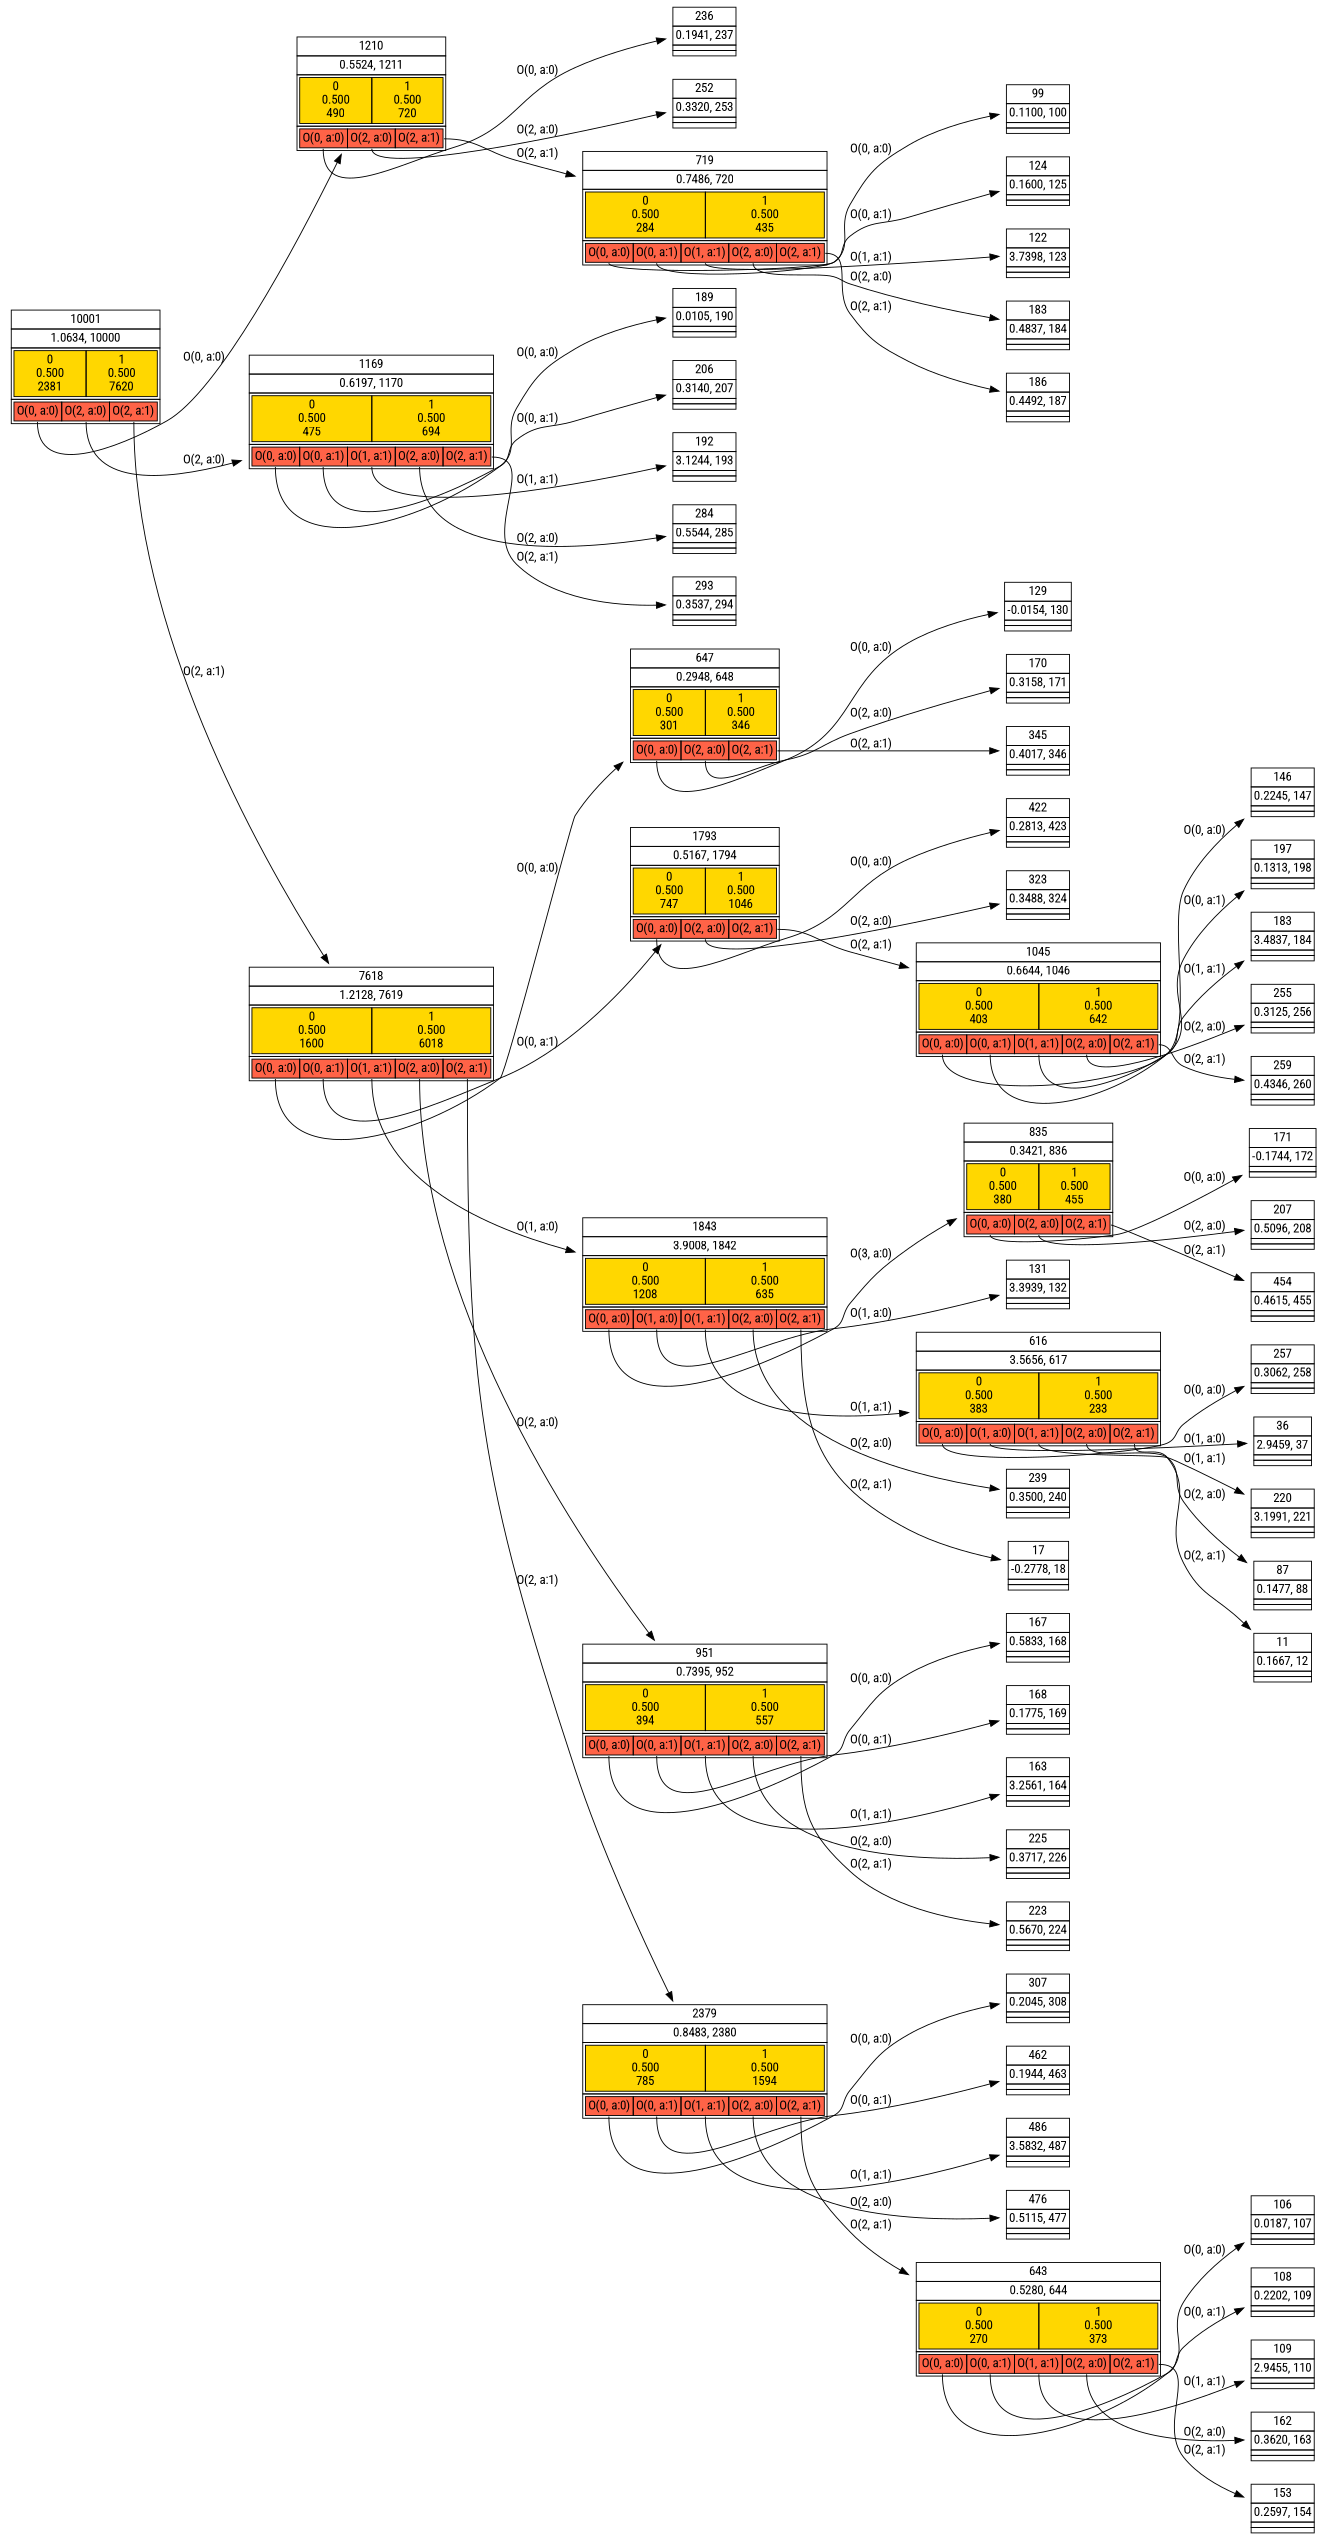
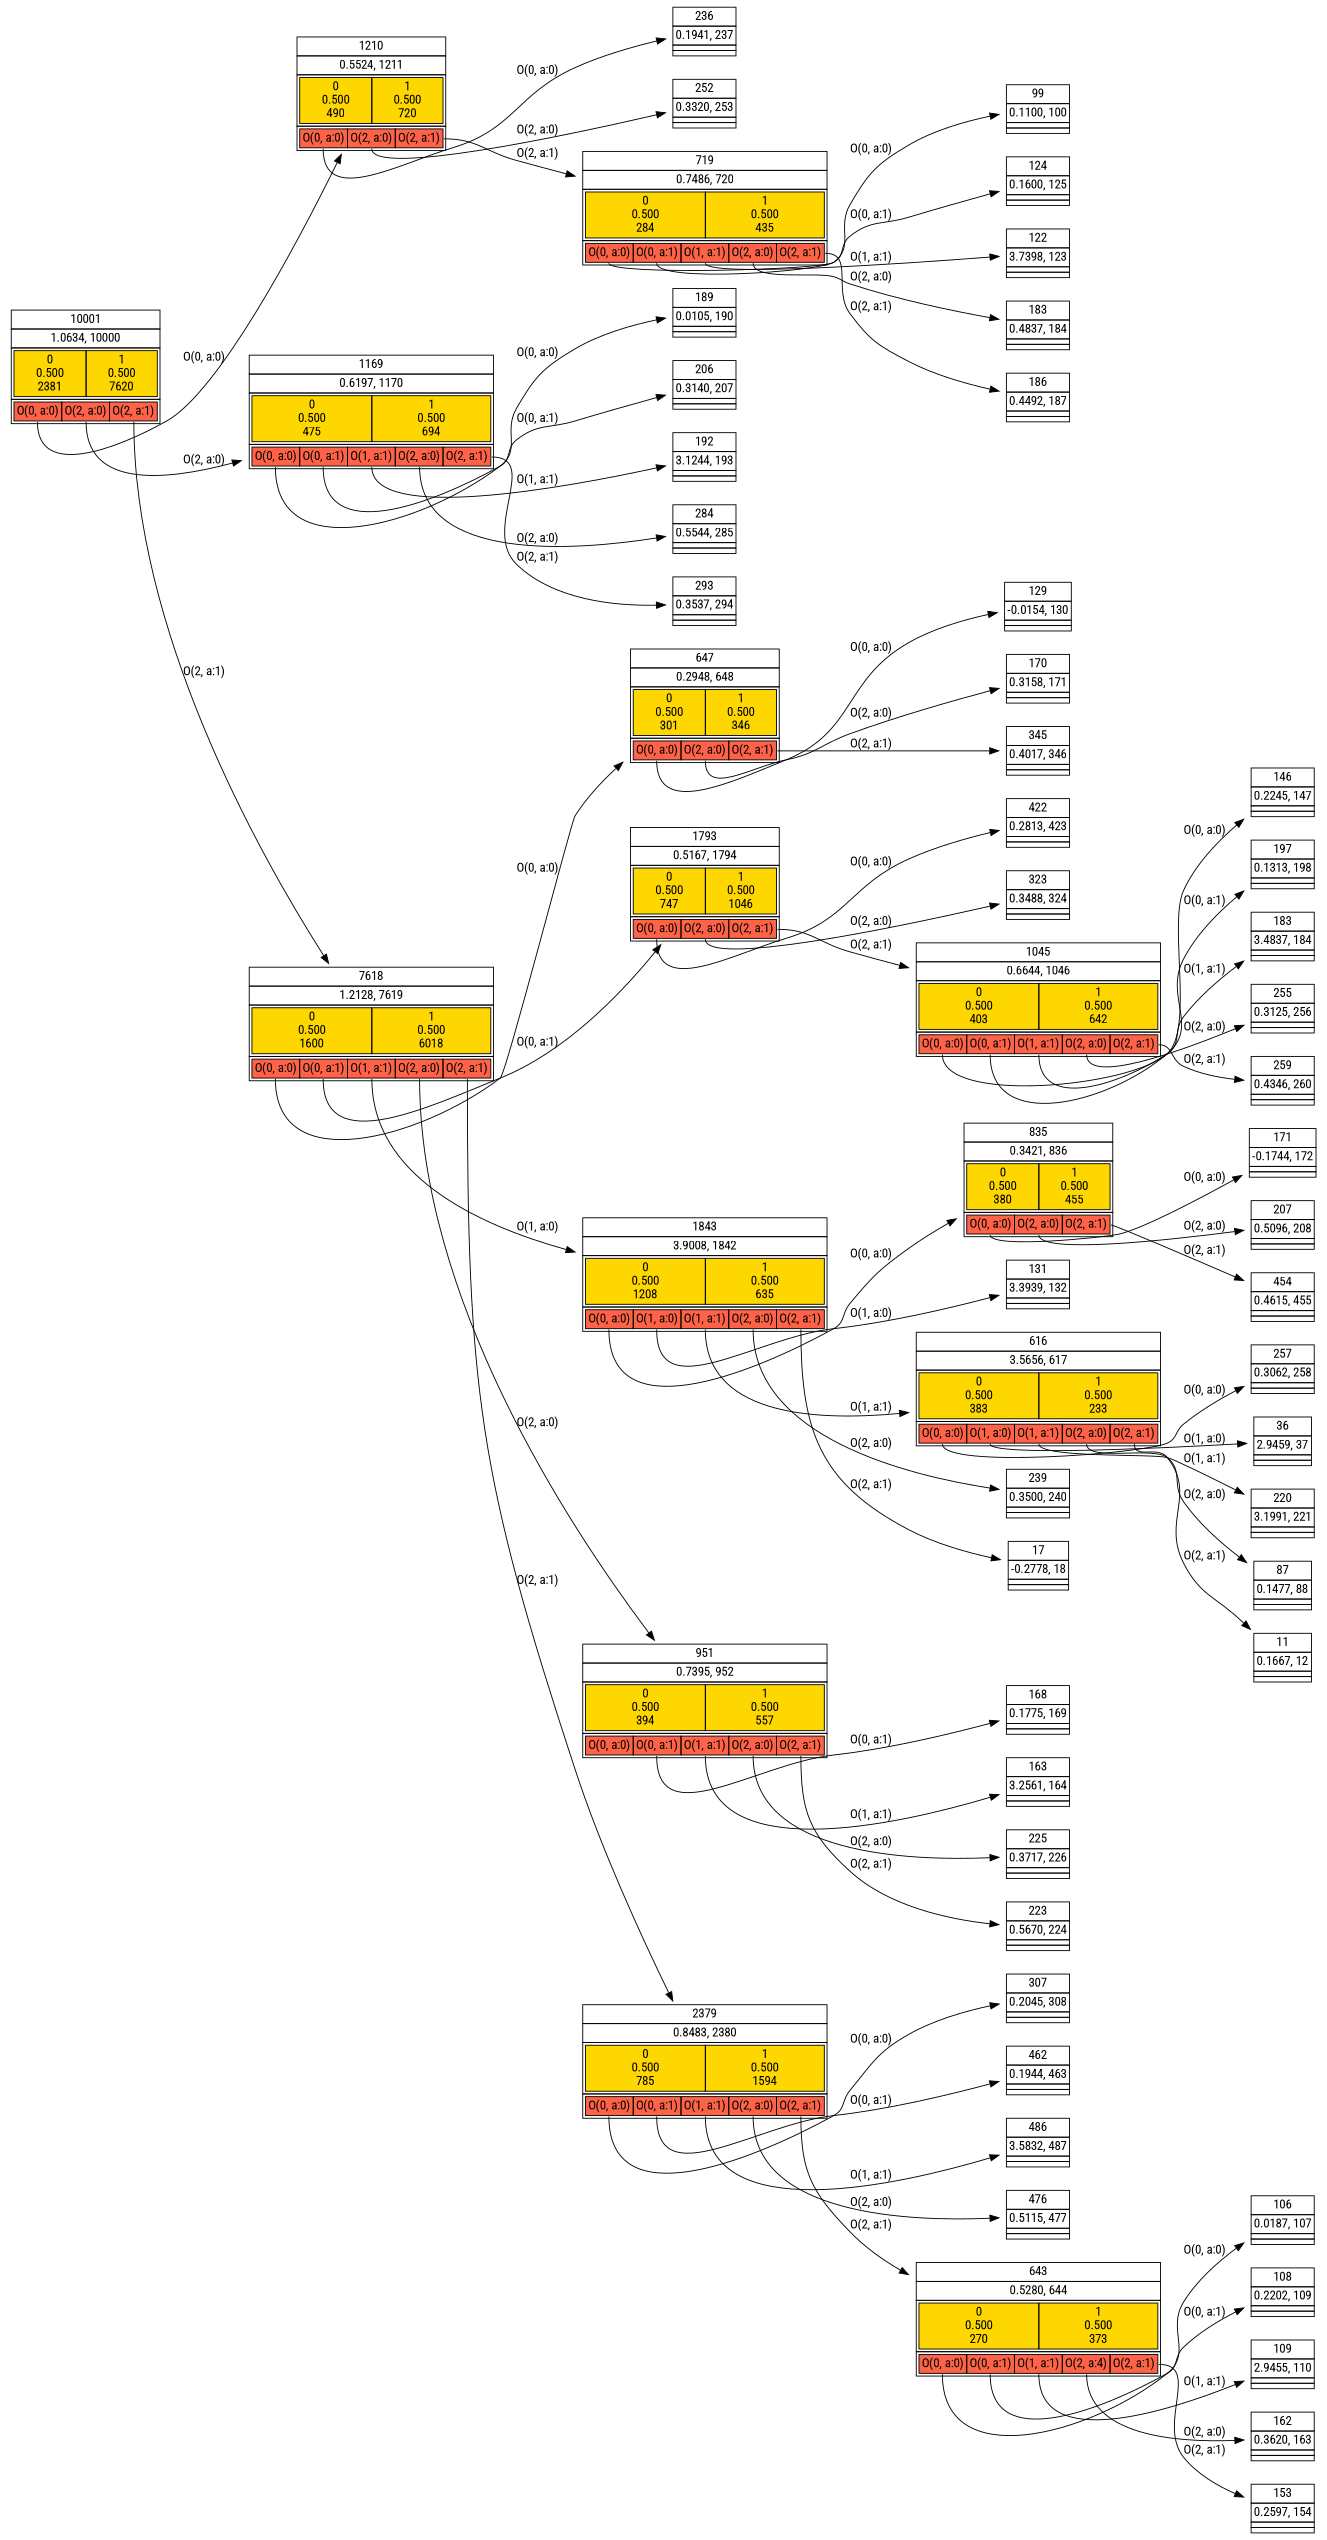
(871, 1254) -> (871, 1254)
(1038, 1638) -> none
(1086, 2363) -> (1086, 2363)
